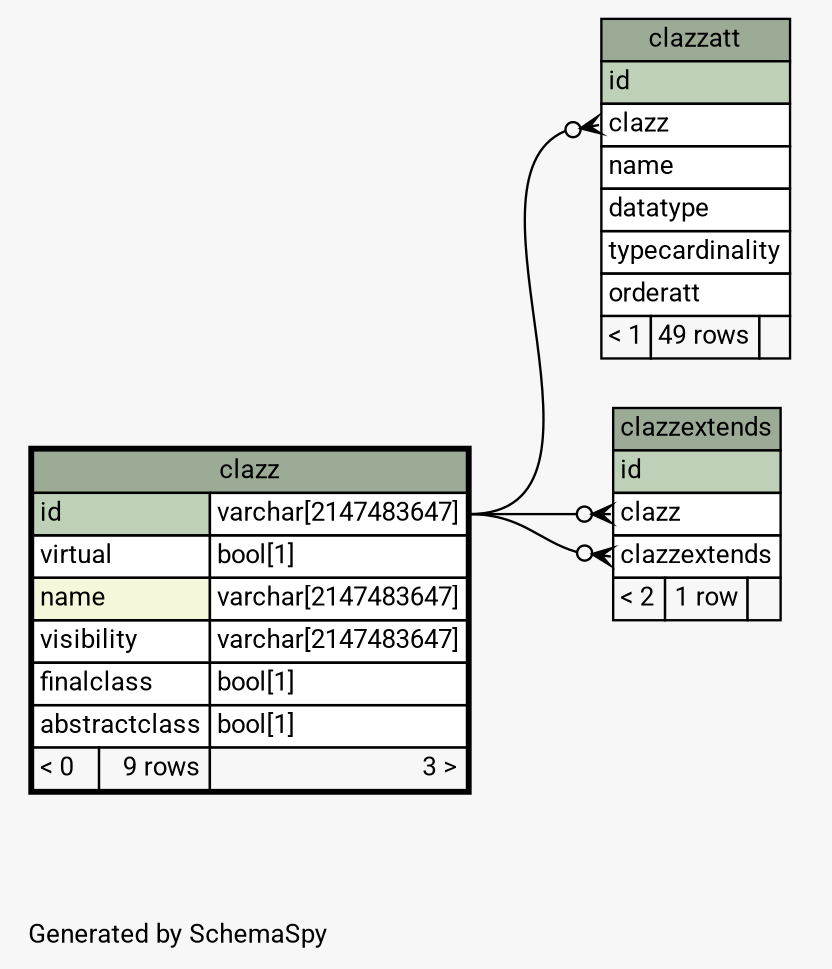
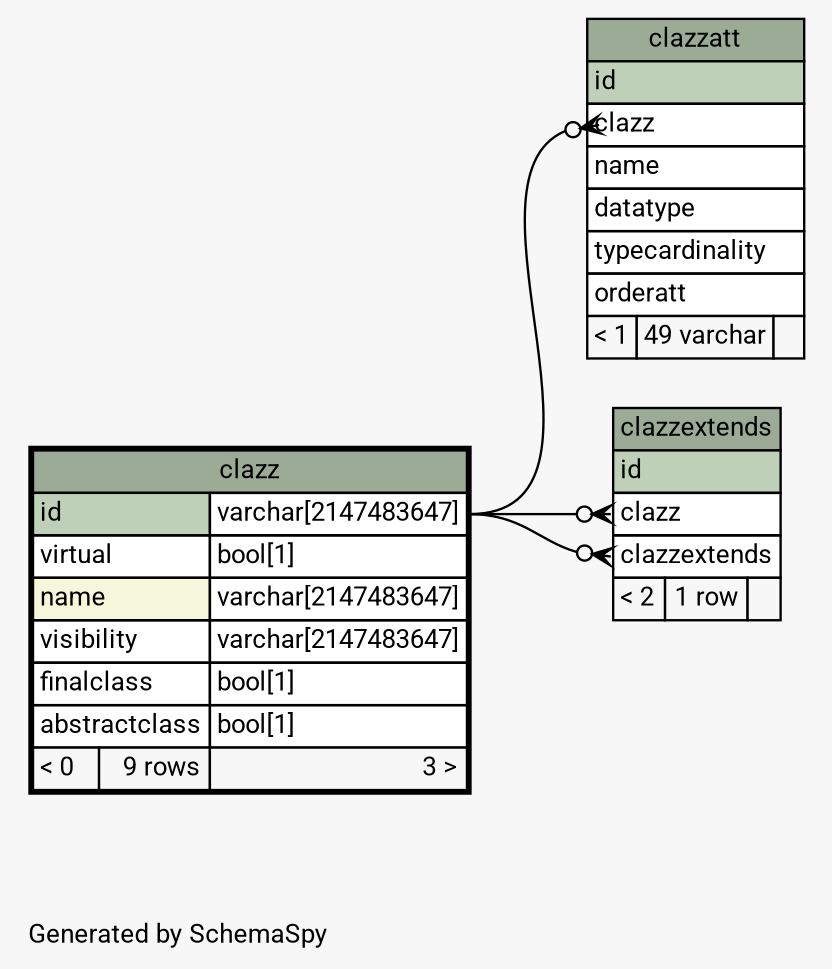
(705, 336) -> (705, 336)
